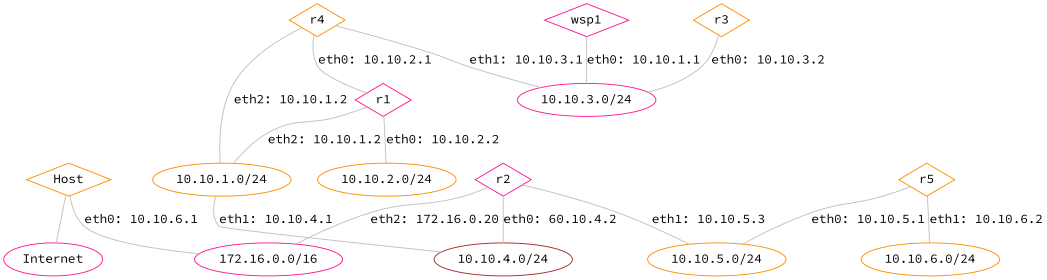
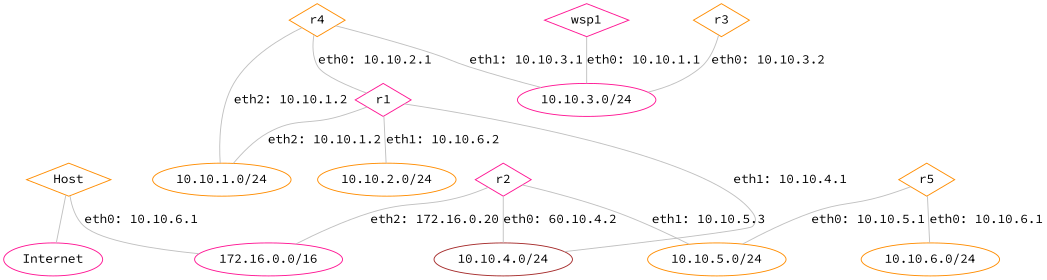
(443, 140) -> (443, 140)
(986, 220) -> (986, 220)
(321, 239) -> (683, 170)
